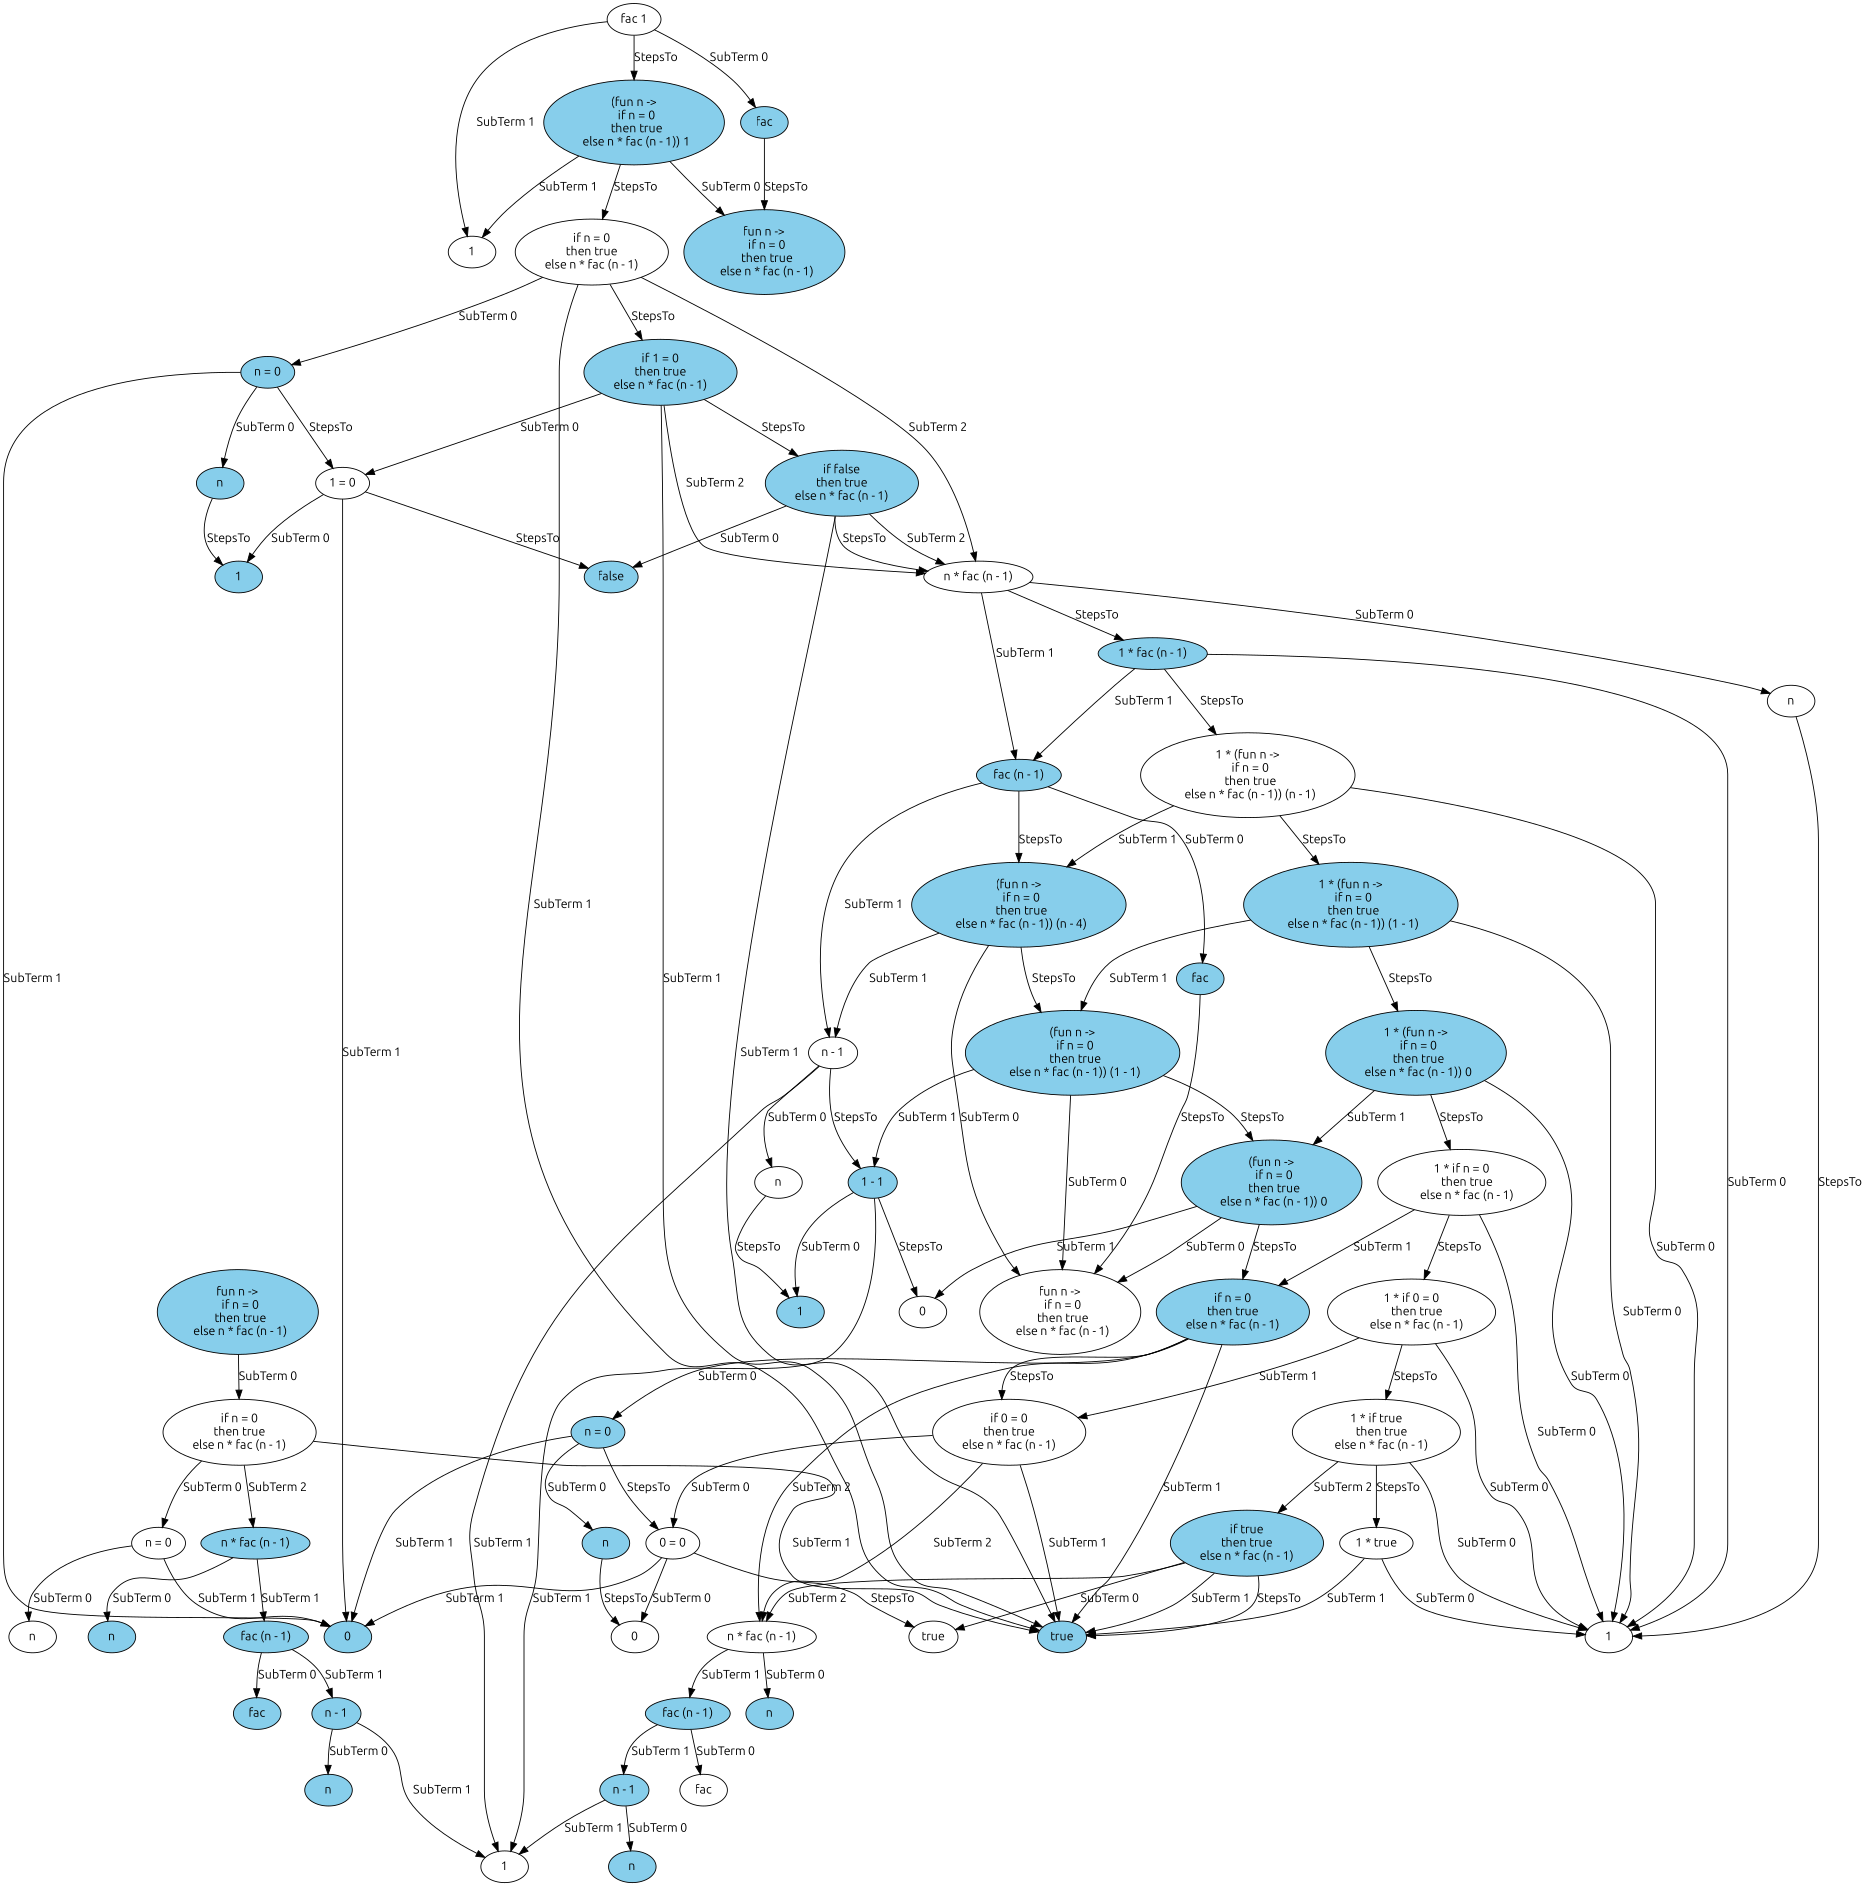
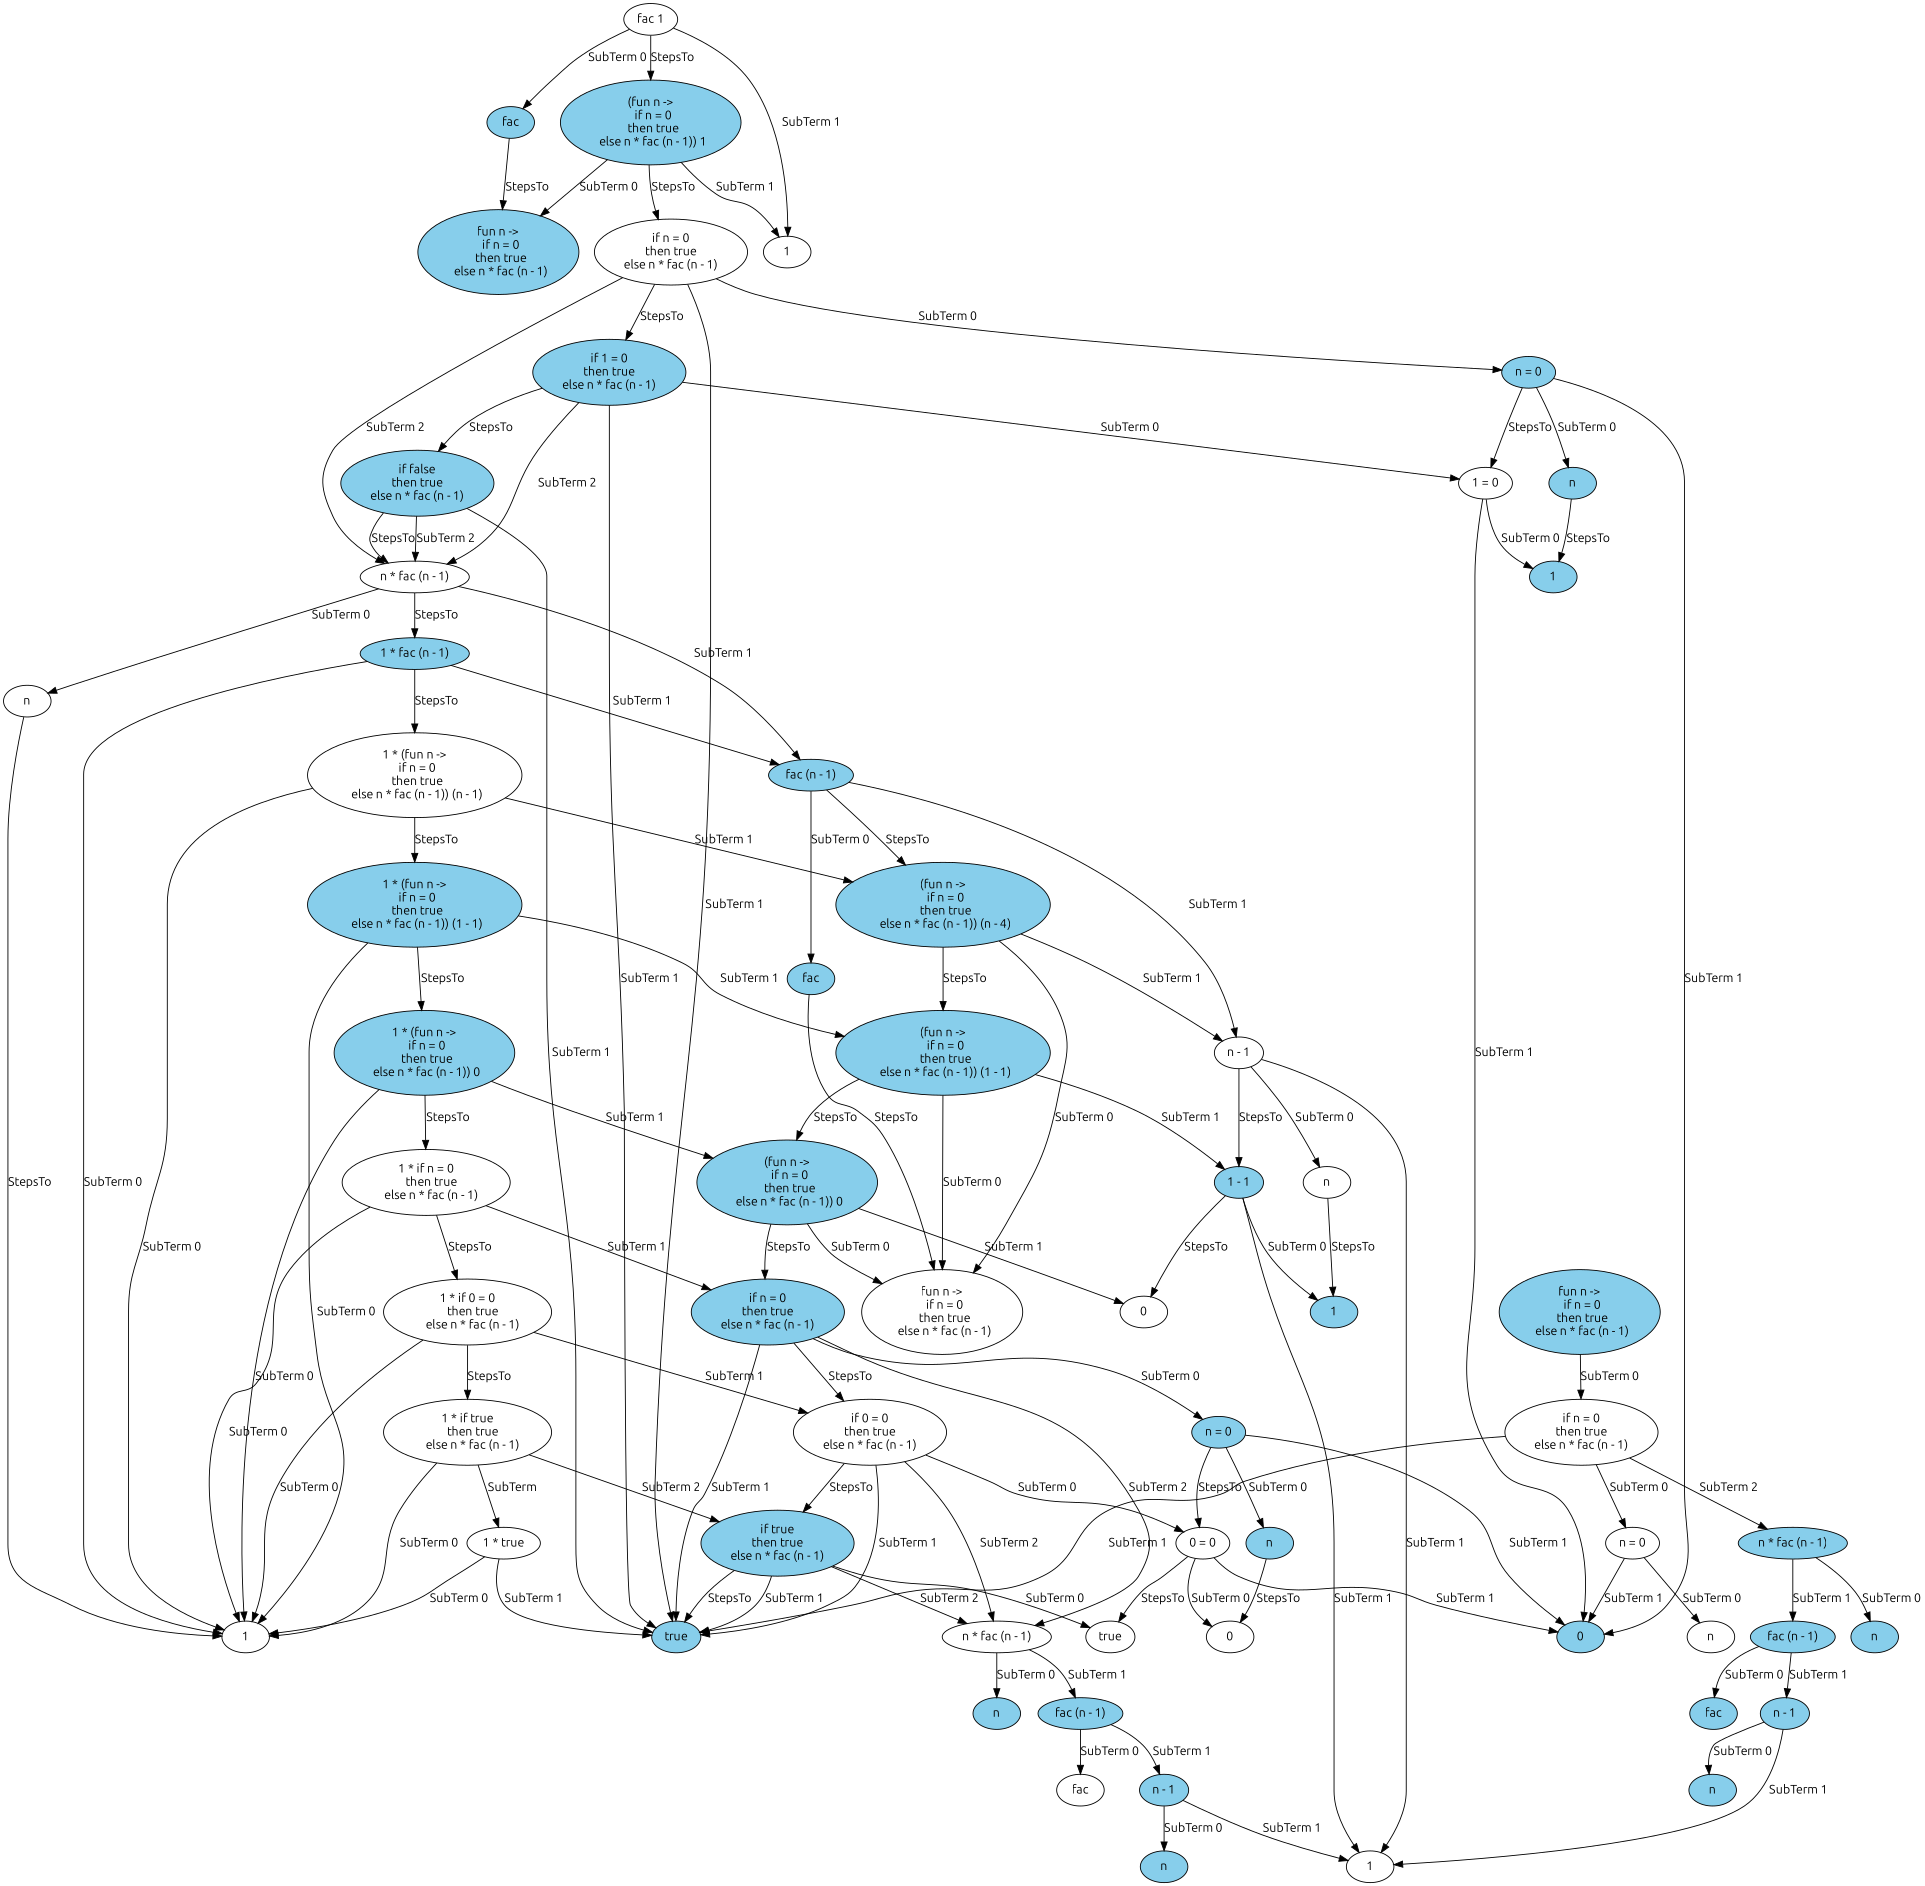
(611, 577) -> none
none -> (827, 1484)
(1398, 1488) -> (512, 1488)
